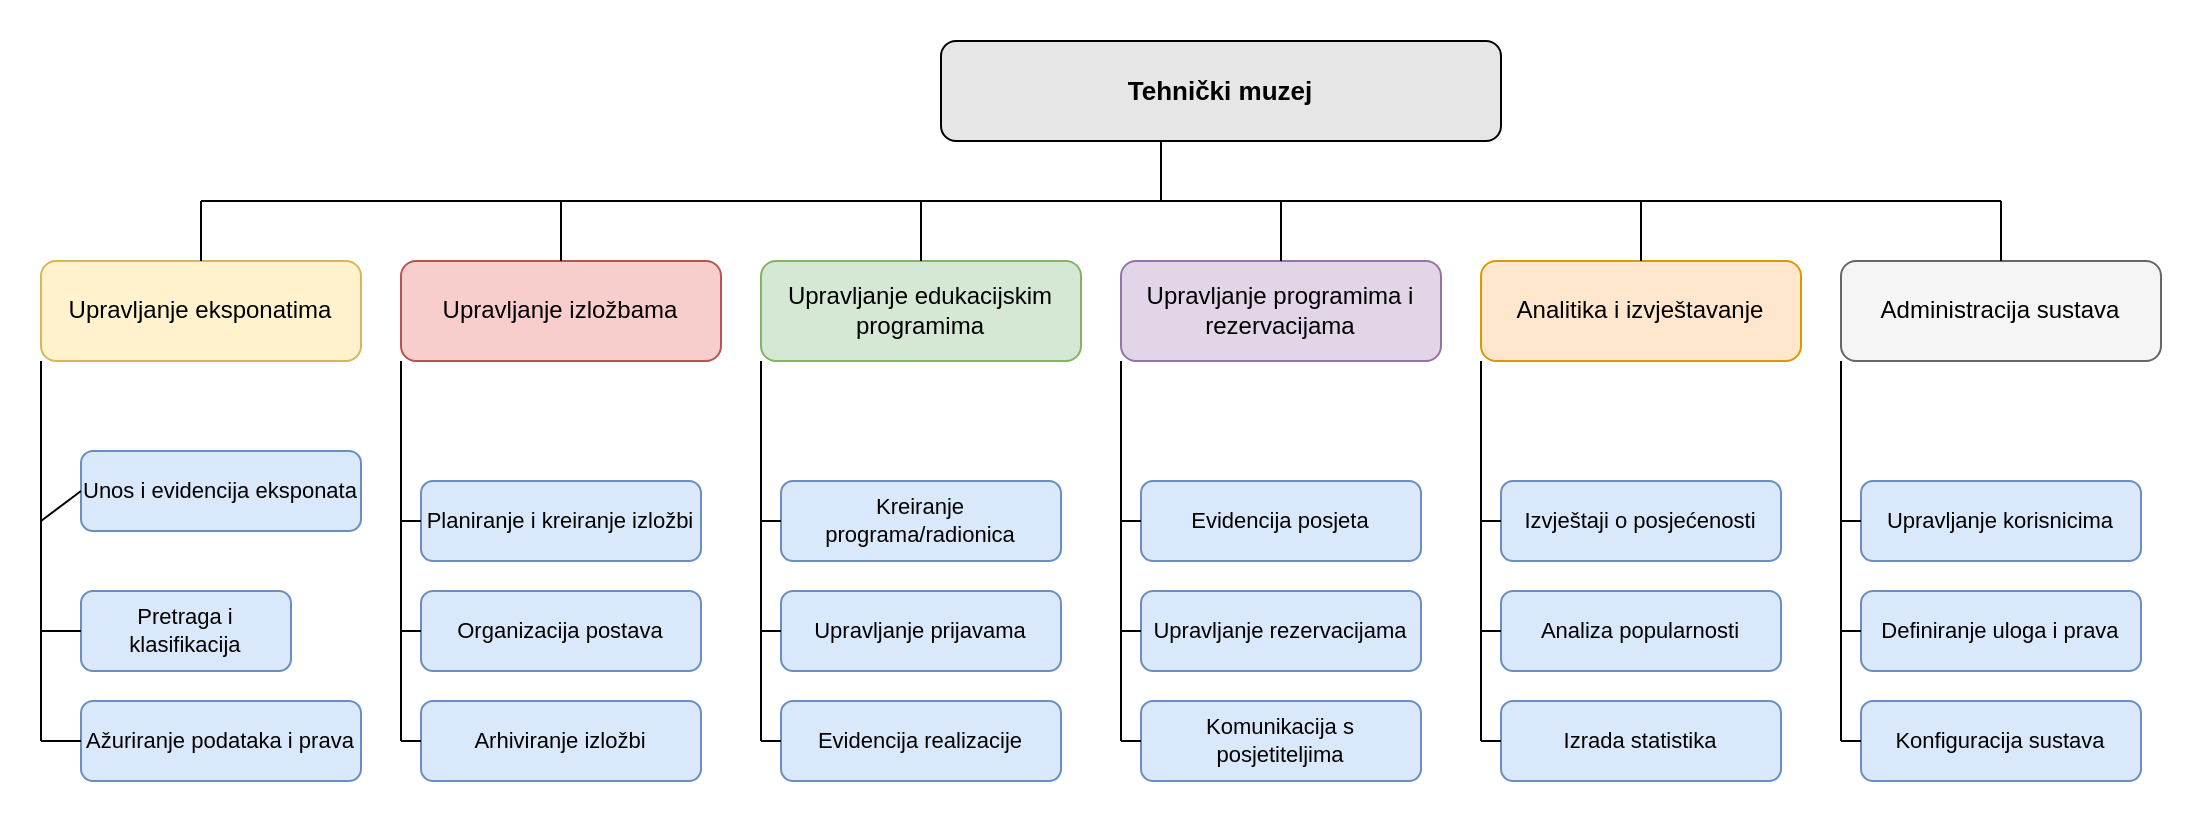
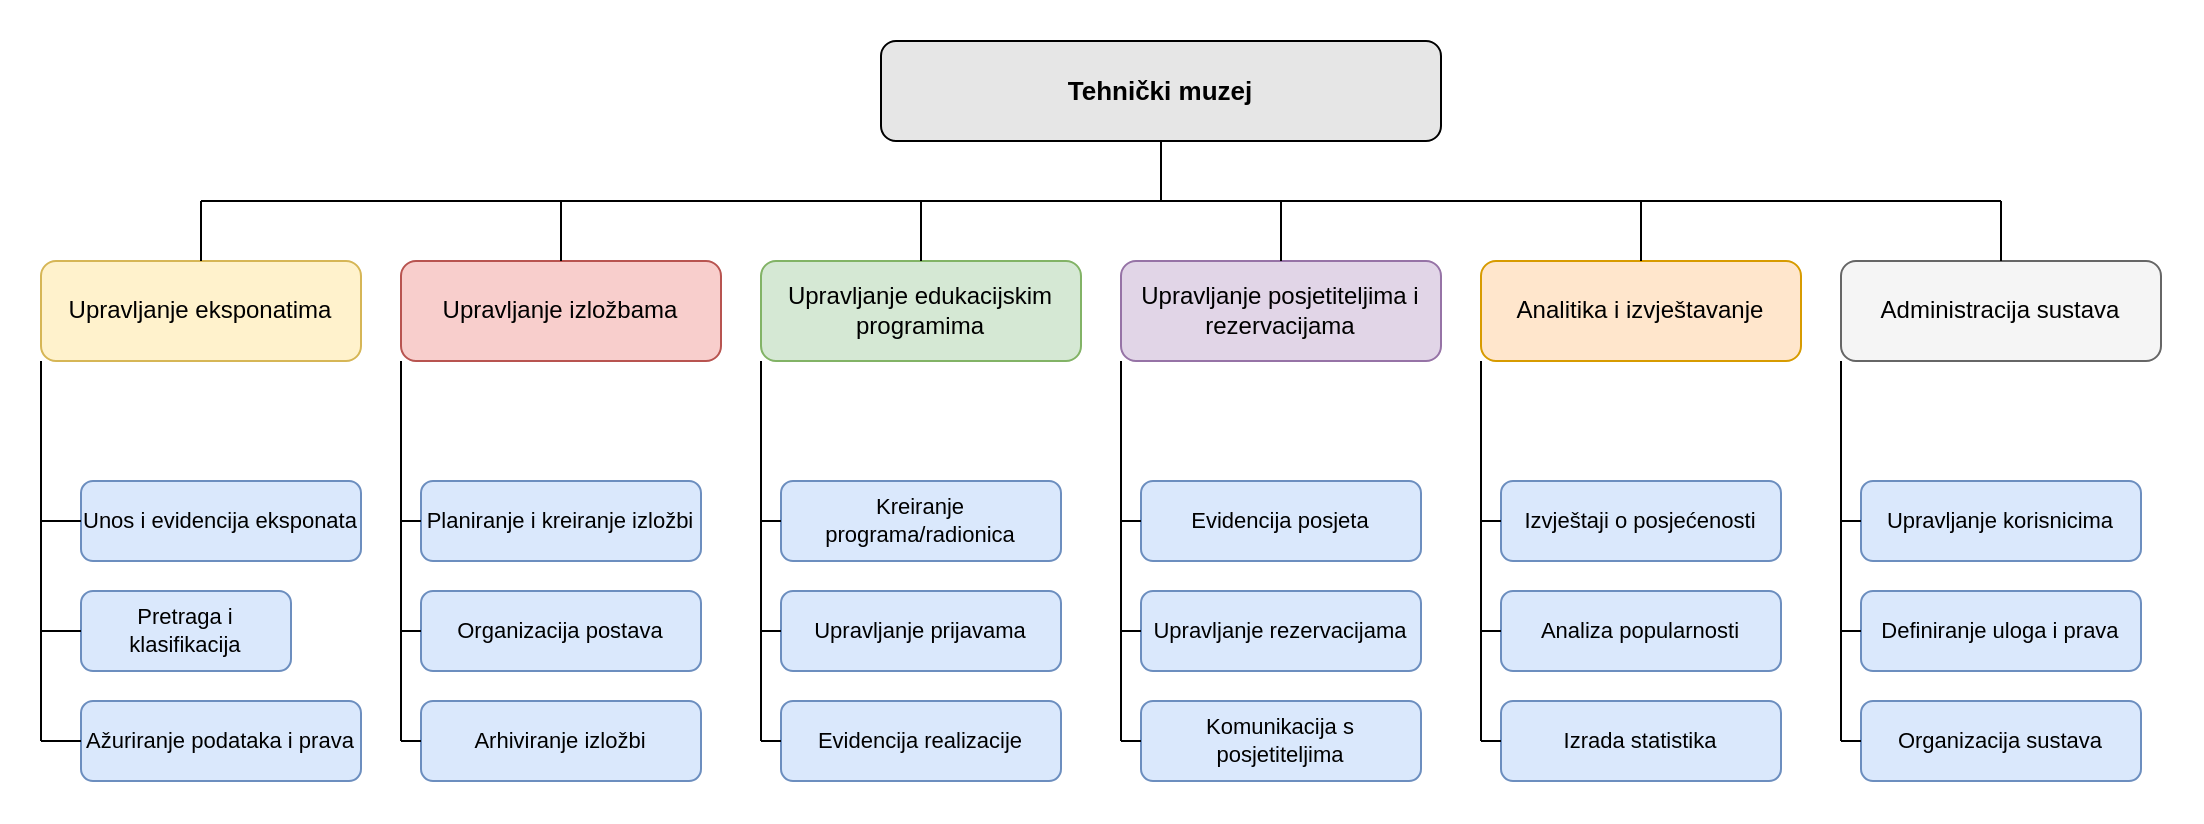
(1221, 91) -> (1161, 91)
(1281, 311) -> (1281, 311)
(221, 491) -> (221, 521)
(2001, 741) -> (2001, 741)
